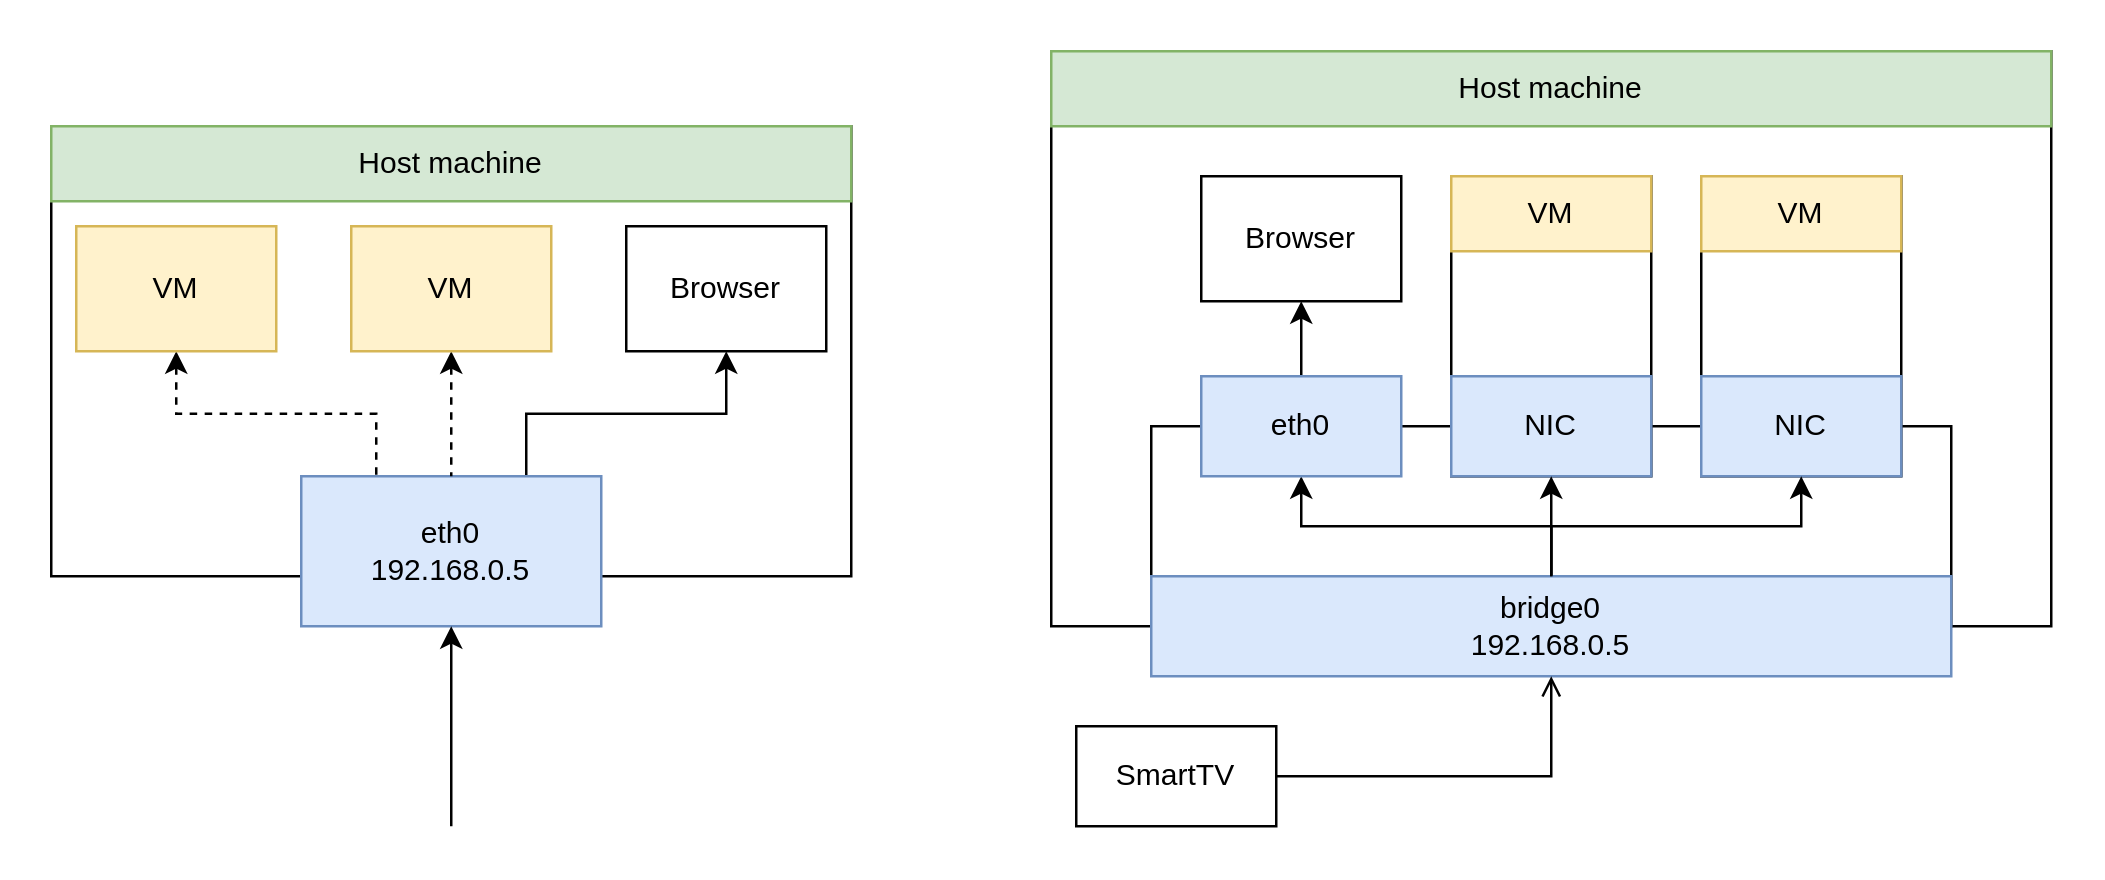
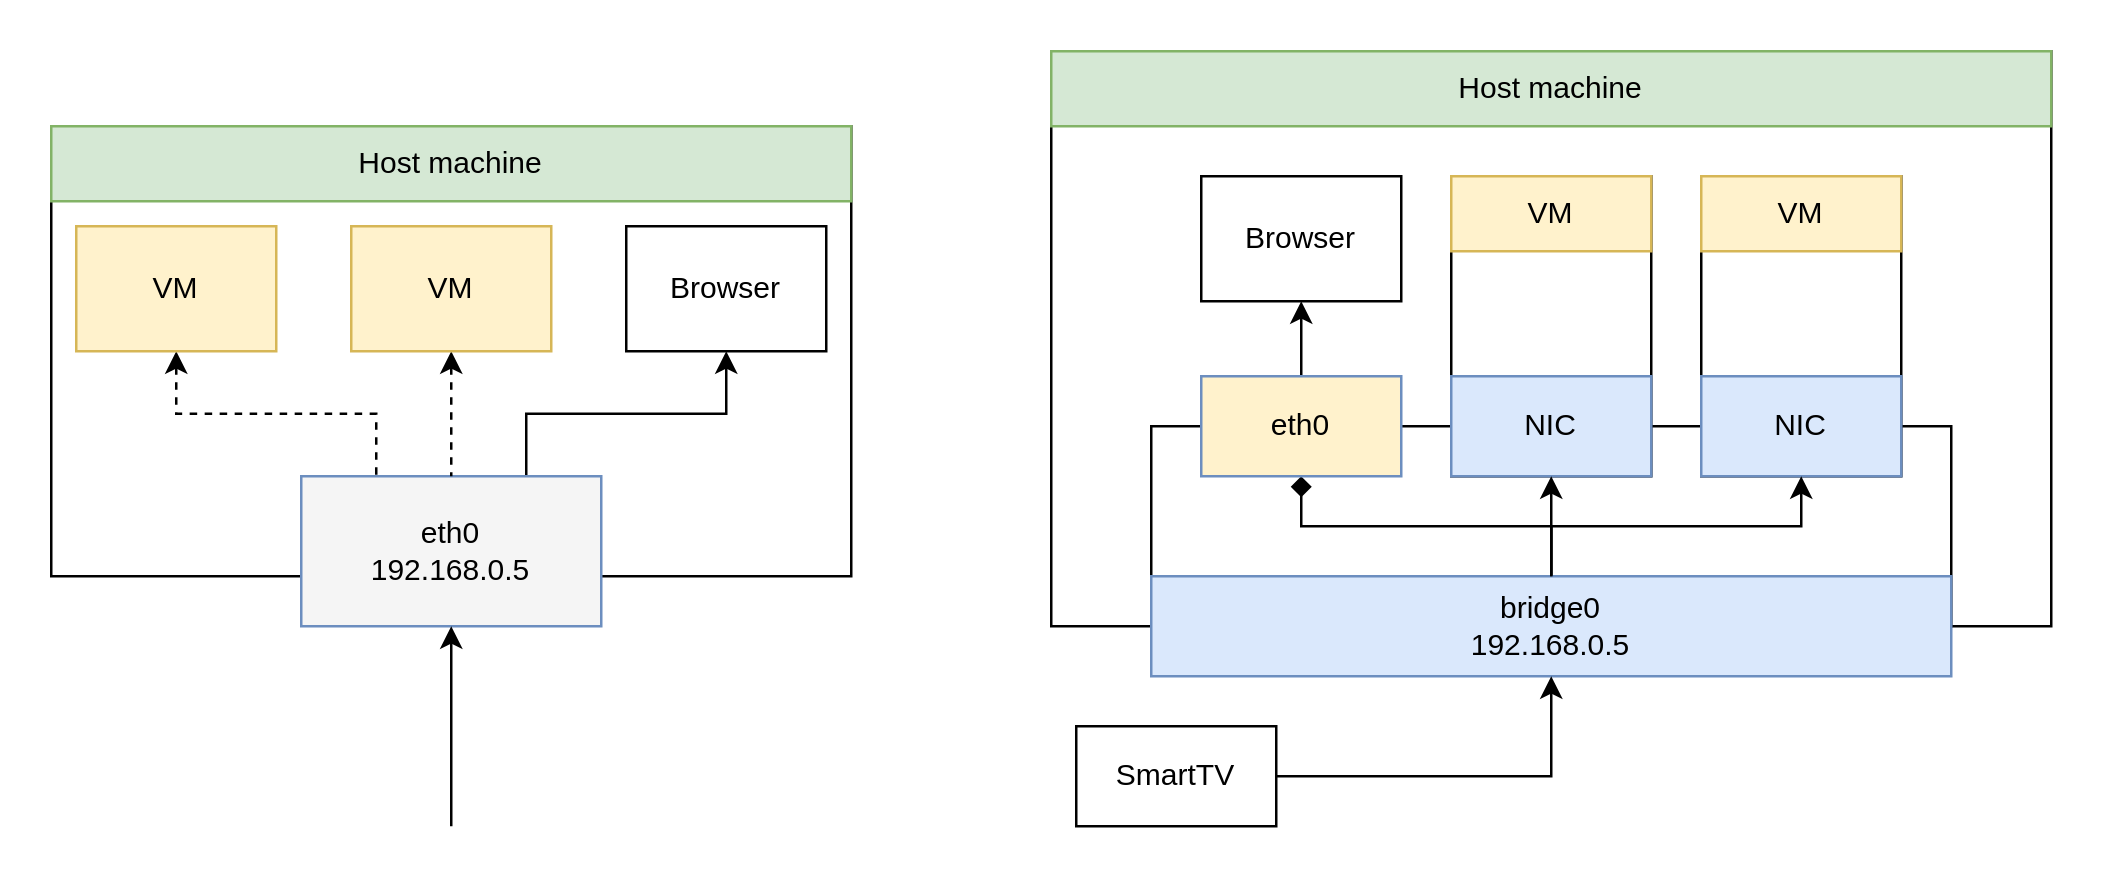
(1301, 426) -> (1301, 426)
(1301, 495) -> (1301, 497)
(451, 551) -> (451, 551)
(1551, 690) -> (1551, 694)
